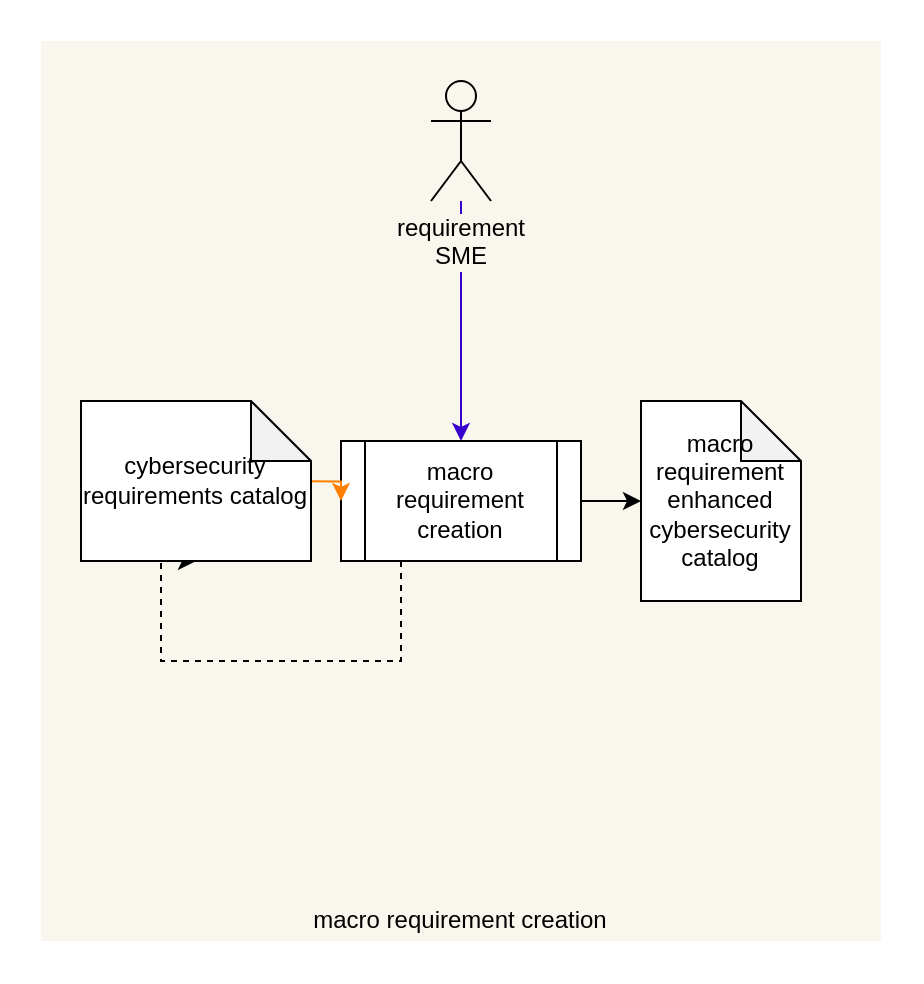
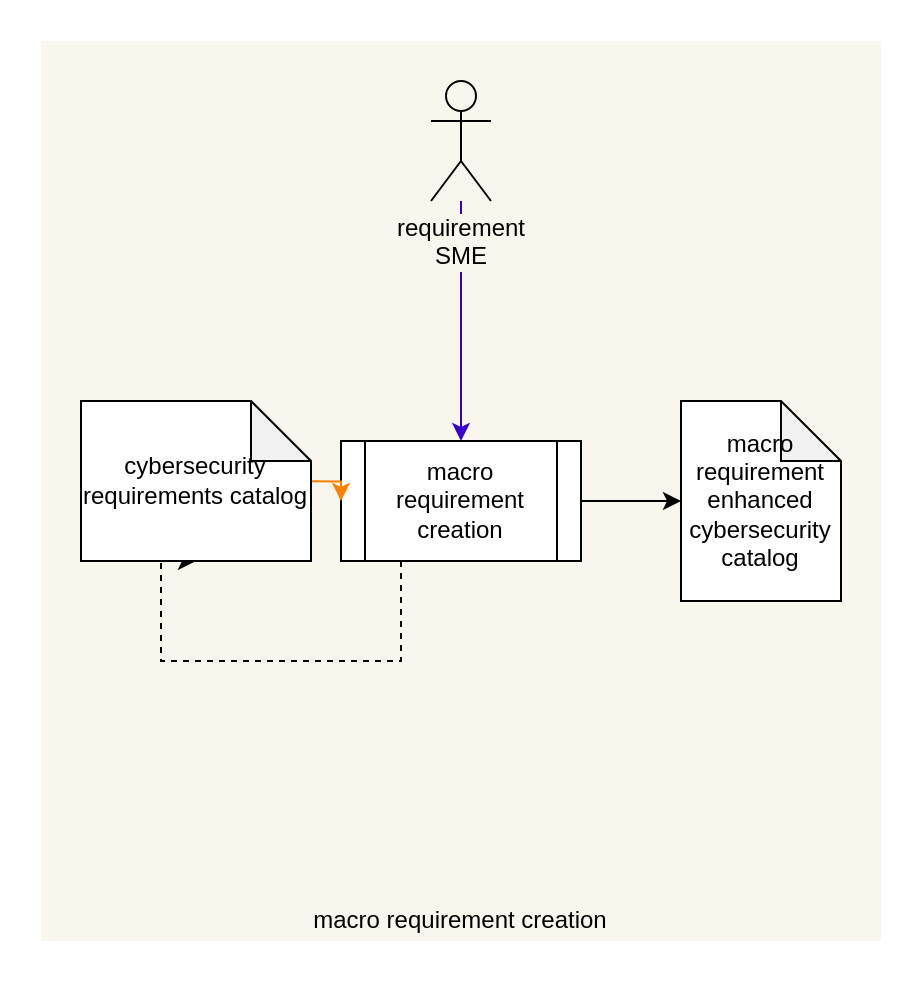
(721, 501) -> (761, 501)
